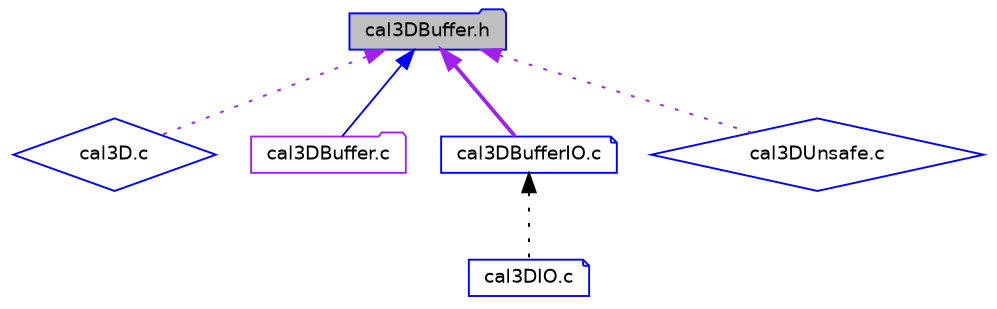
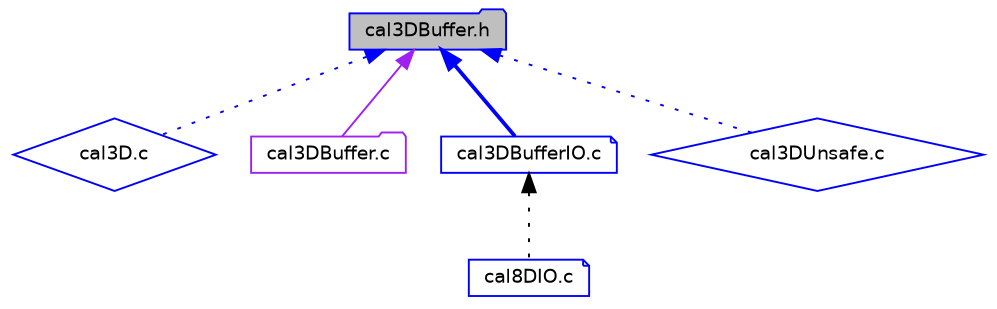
(626, 94) -> (626, 94)
(264, 96) -> (264, 96)
(372, 101) -> (372, 101)
(485, 101) -> (485, 101)
(529, 278) -> (529, 278)
